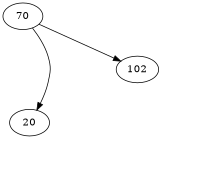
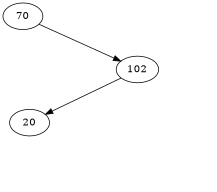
(50, 64) -> (87, 95)
